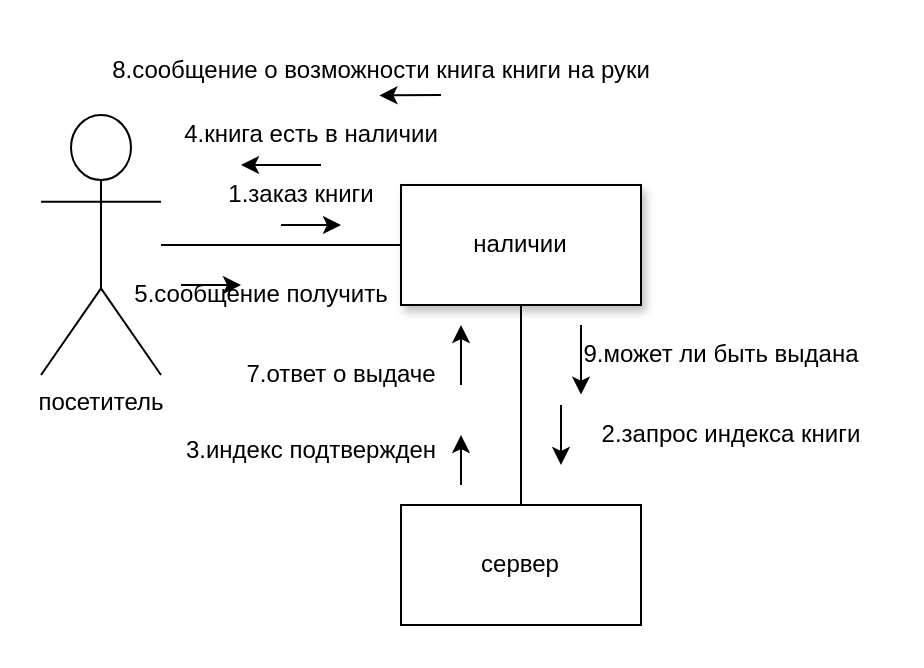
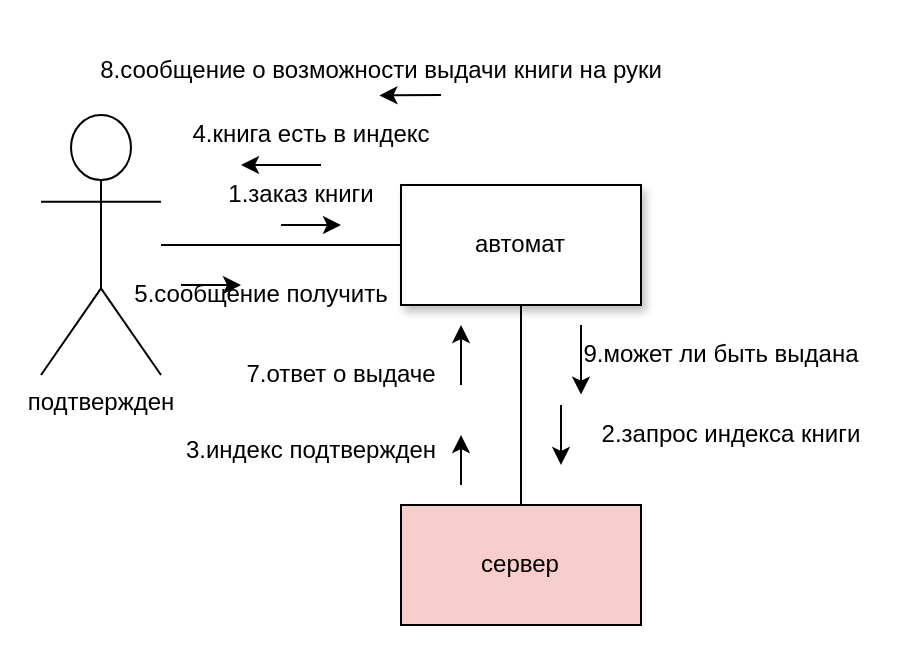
(382, 71) -> (382, 71)
(312, 135) -> (312, 135)
(521, 245) -> (521, 245)
(102, 403) -> (102, 403)
(521, 565) -> (521, 565)
